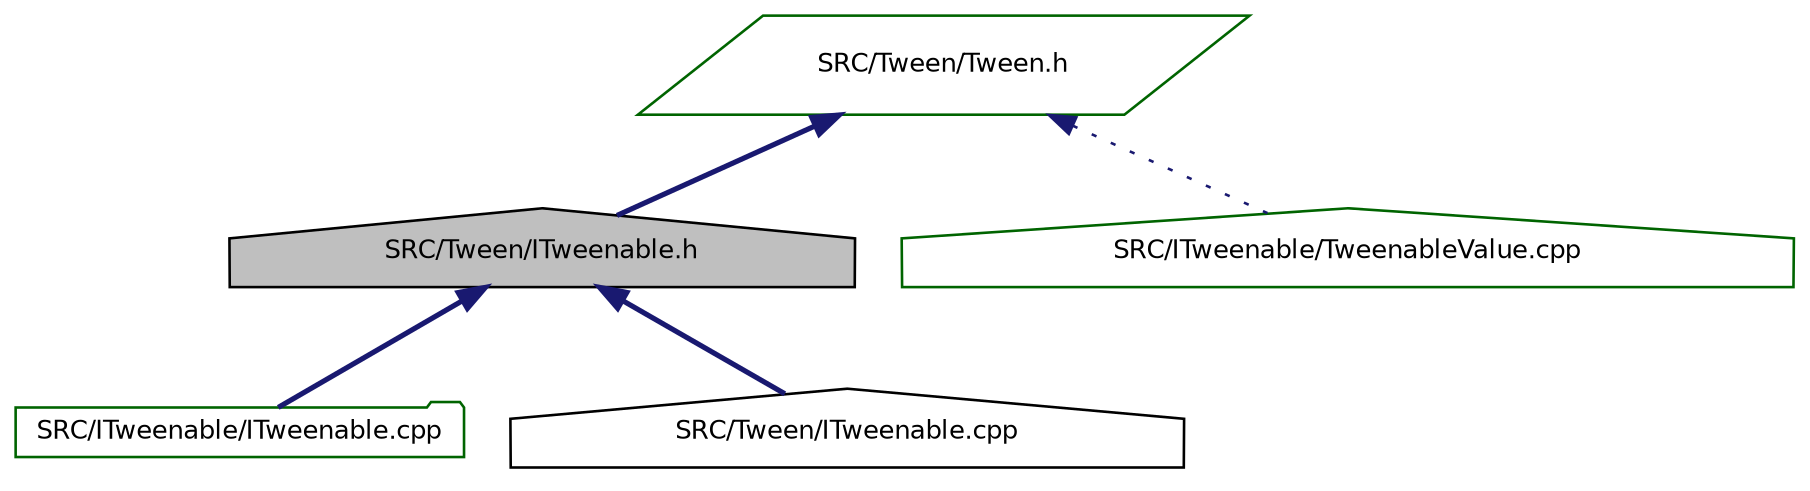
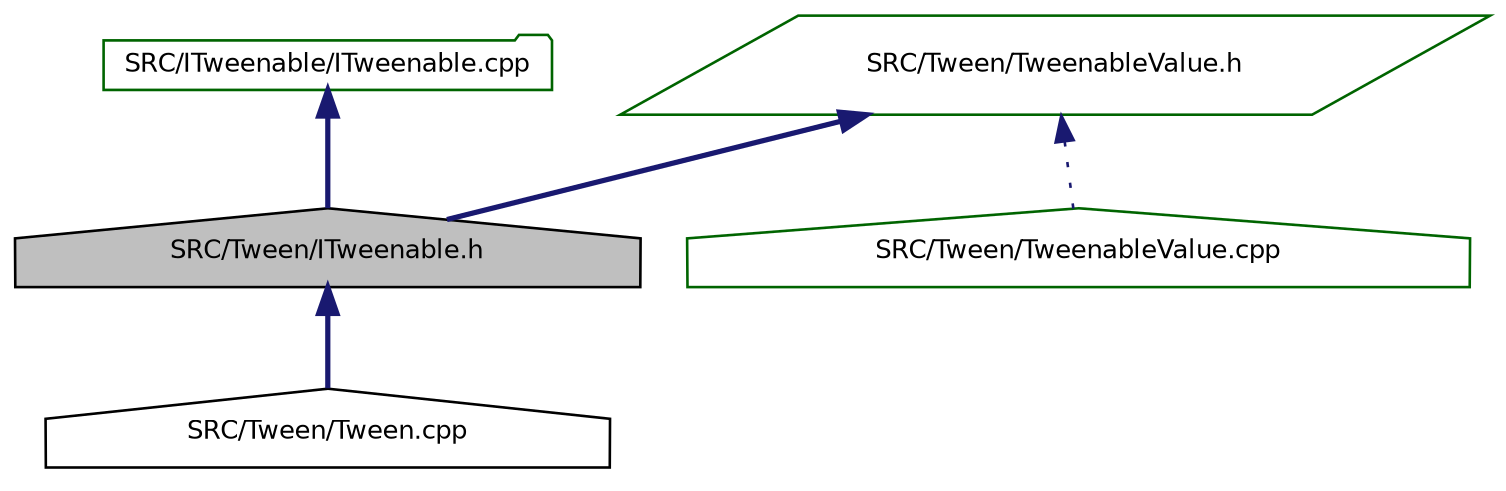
(944, 65) -> (1055, 65)
(1348, 252) -> (1079, 252)
(371, 354) -> (328, 162)
(847, 432) -> (328, 432)
